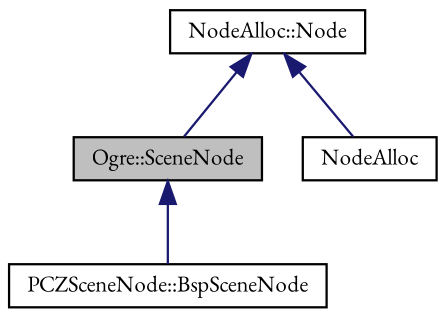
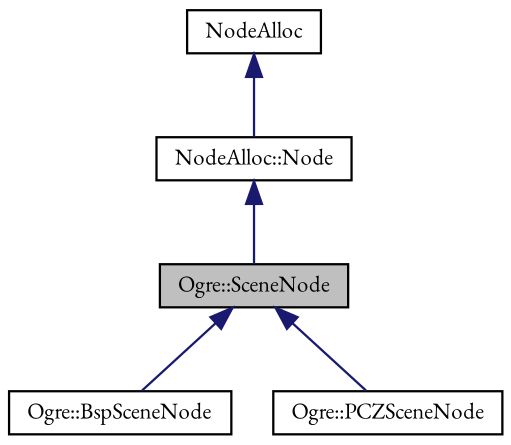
(326, 104) -> (254, 107)
(168, 286) -> (120, 413)
none -> (388, 413)
